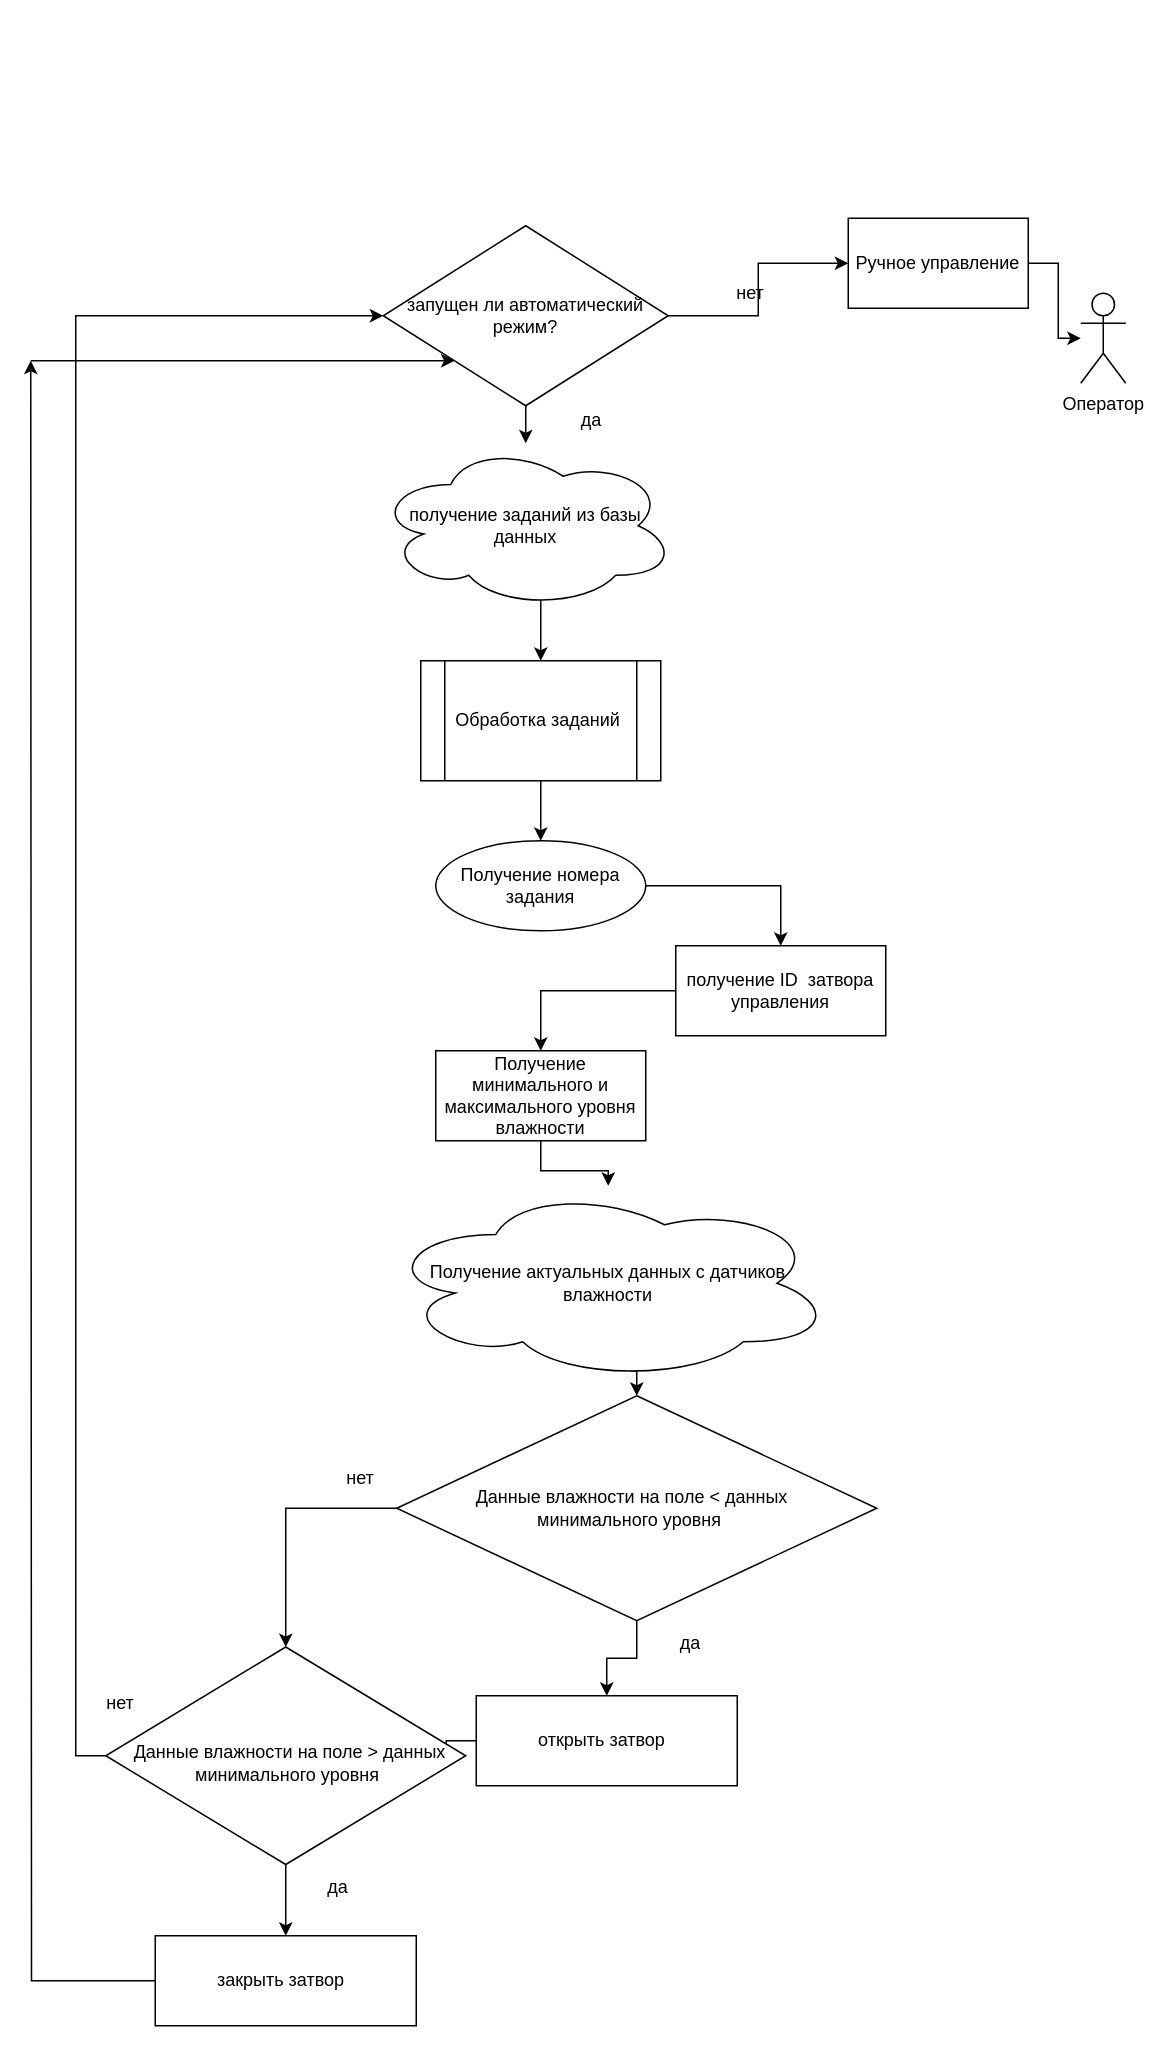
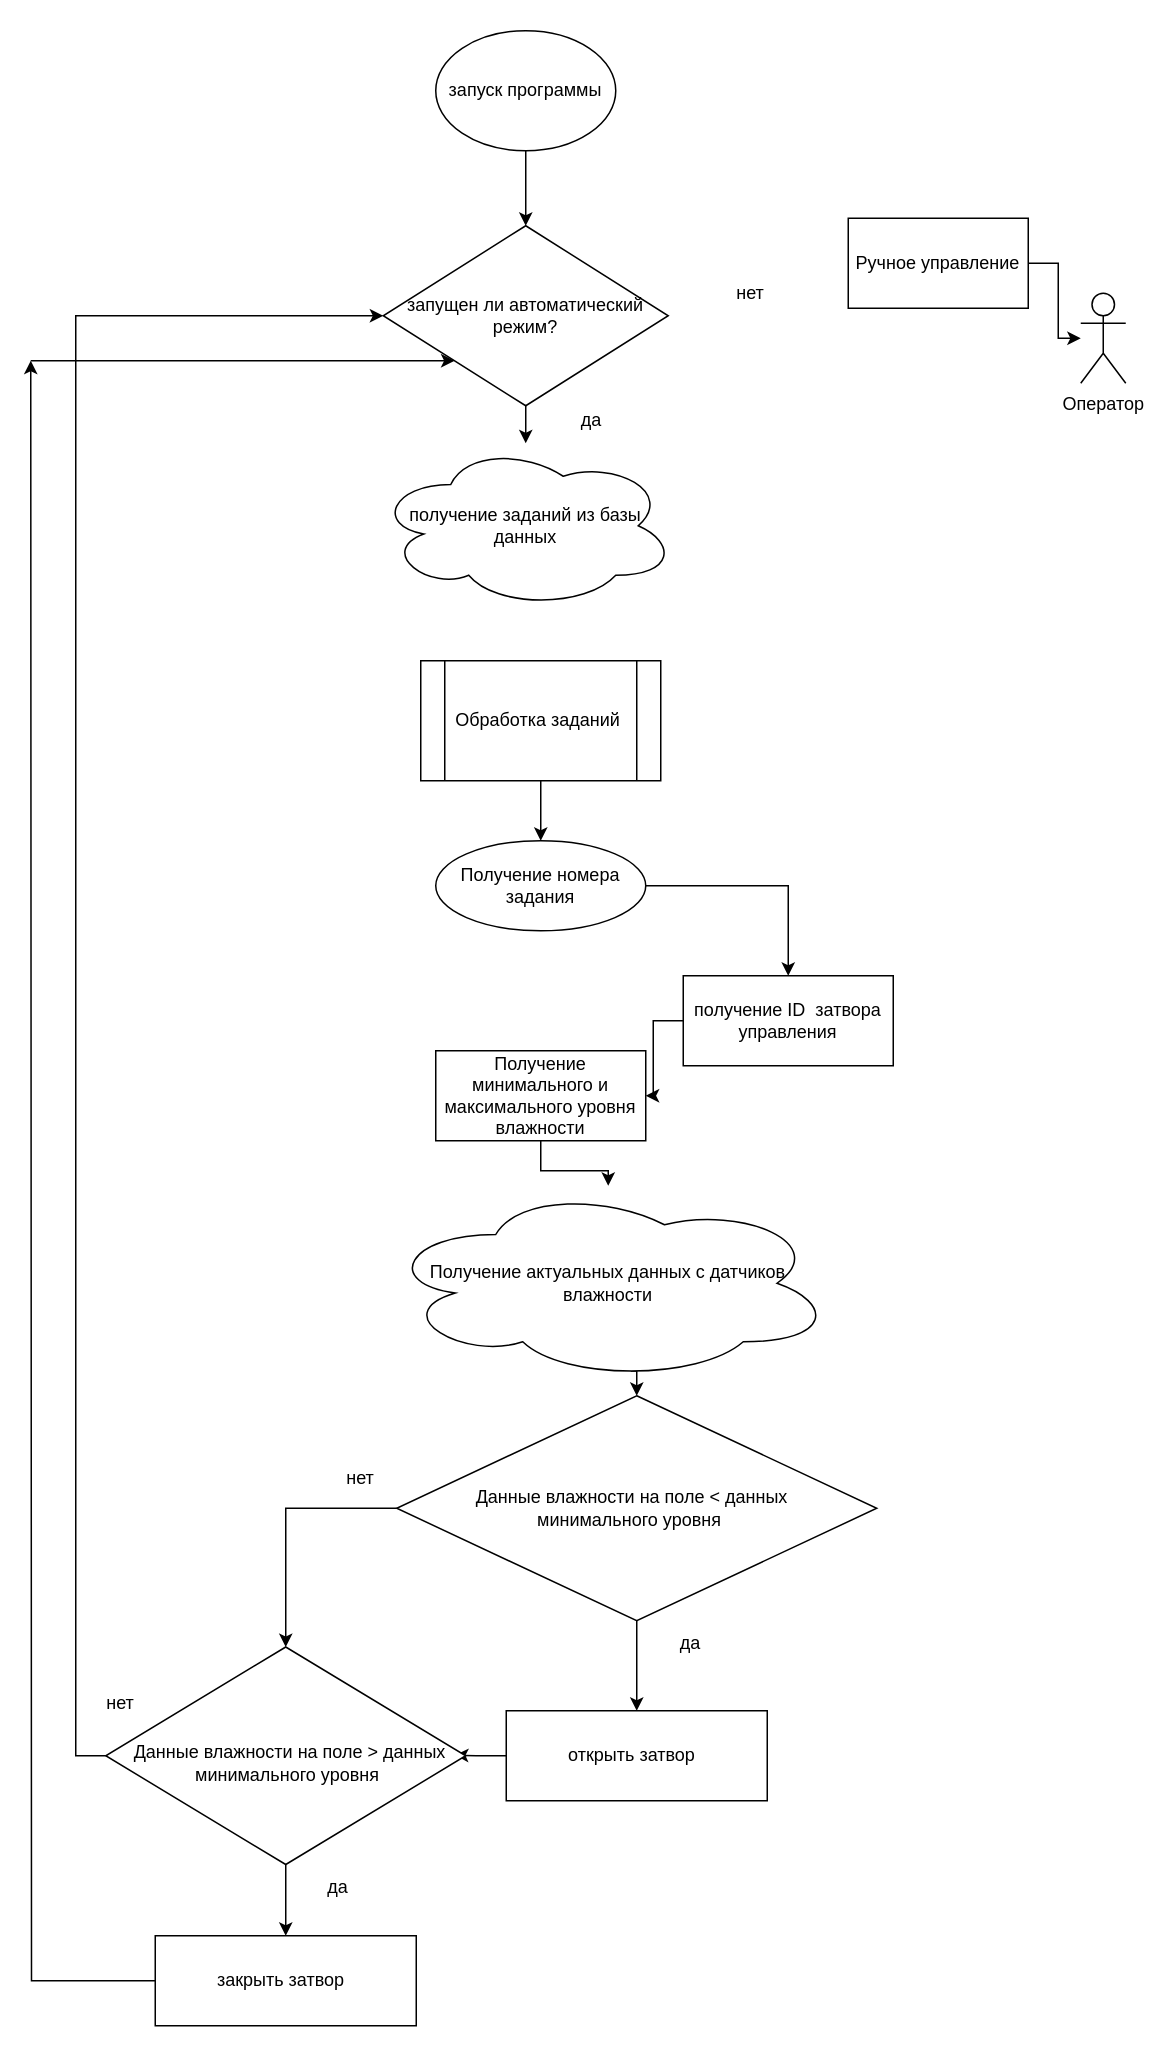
none -> (526, 91)
none -> (526, 183)
(758, 295) -> none
(541, 632) -> none
(781, 991) -> (788, 1021)
(607, 1741) -> (637, 1756)
